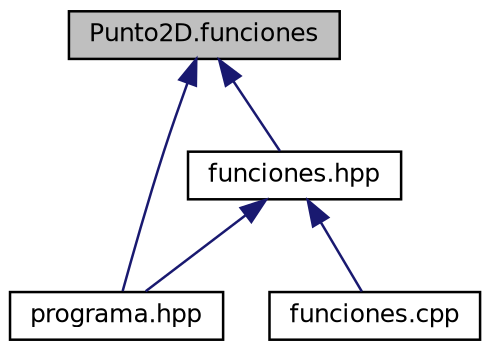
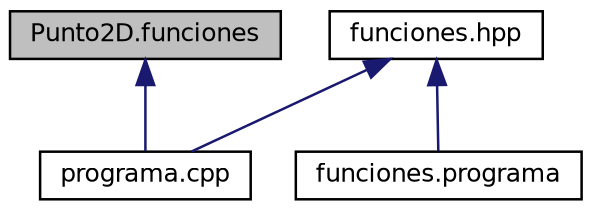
(257, 116) -> none
(117, 316) -> (145, 175)
(375, 316) -> (439, 175)
